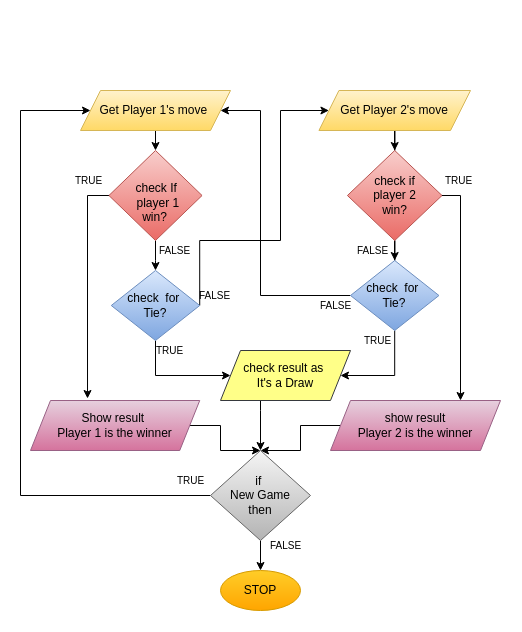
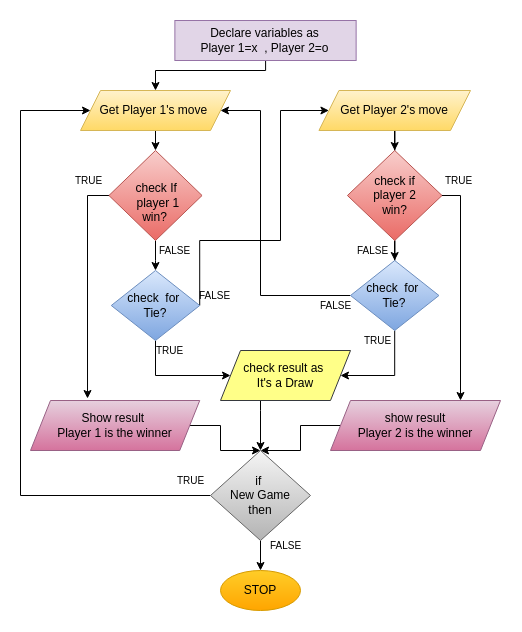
none -> (266, 41)
none -> (210, 71)
